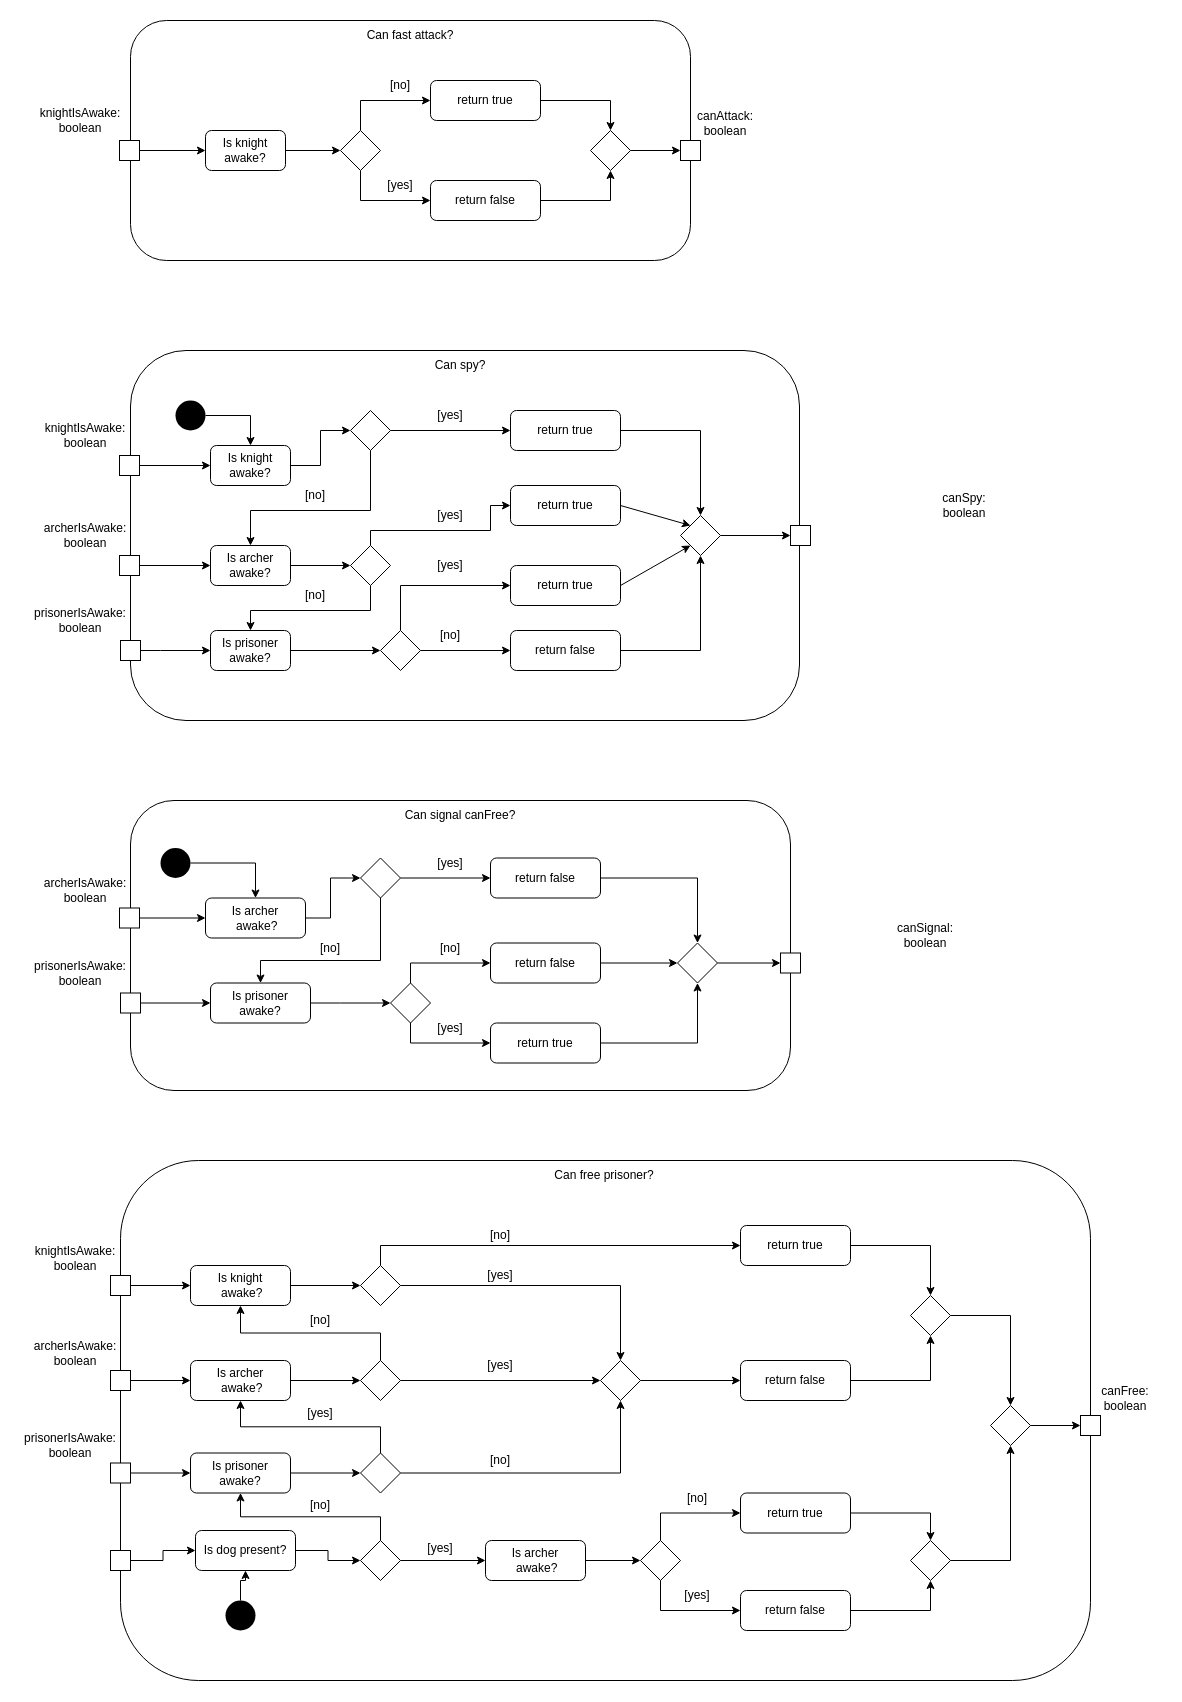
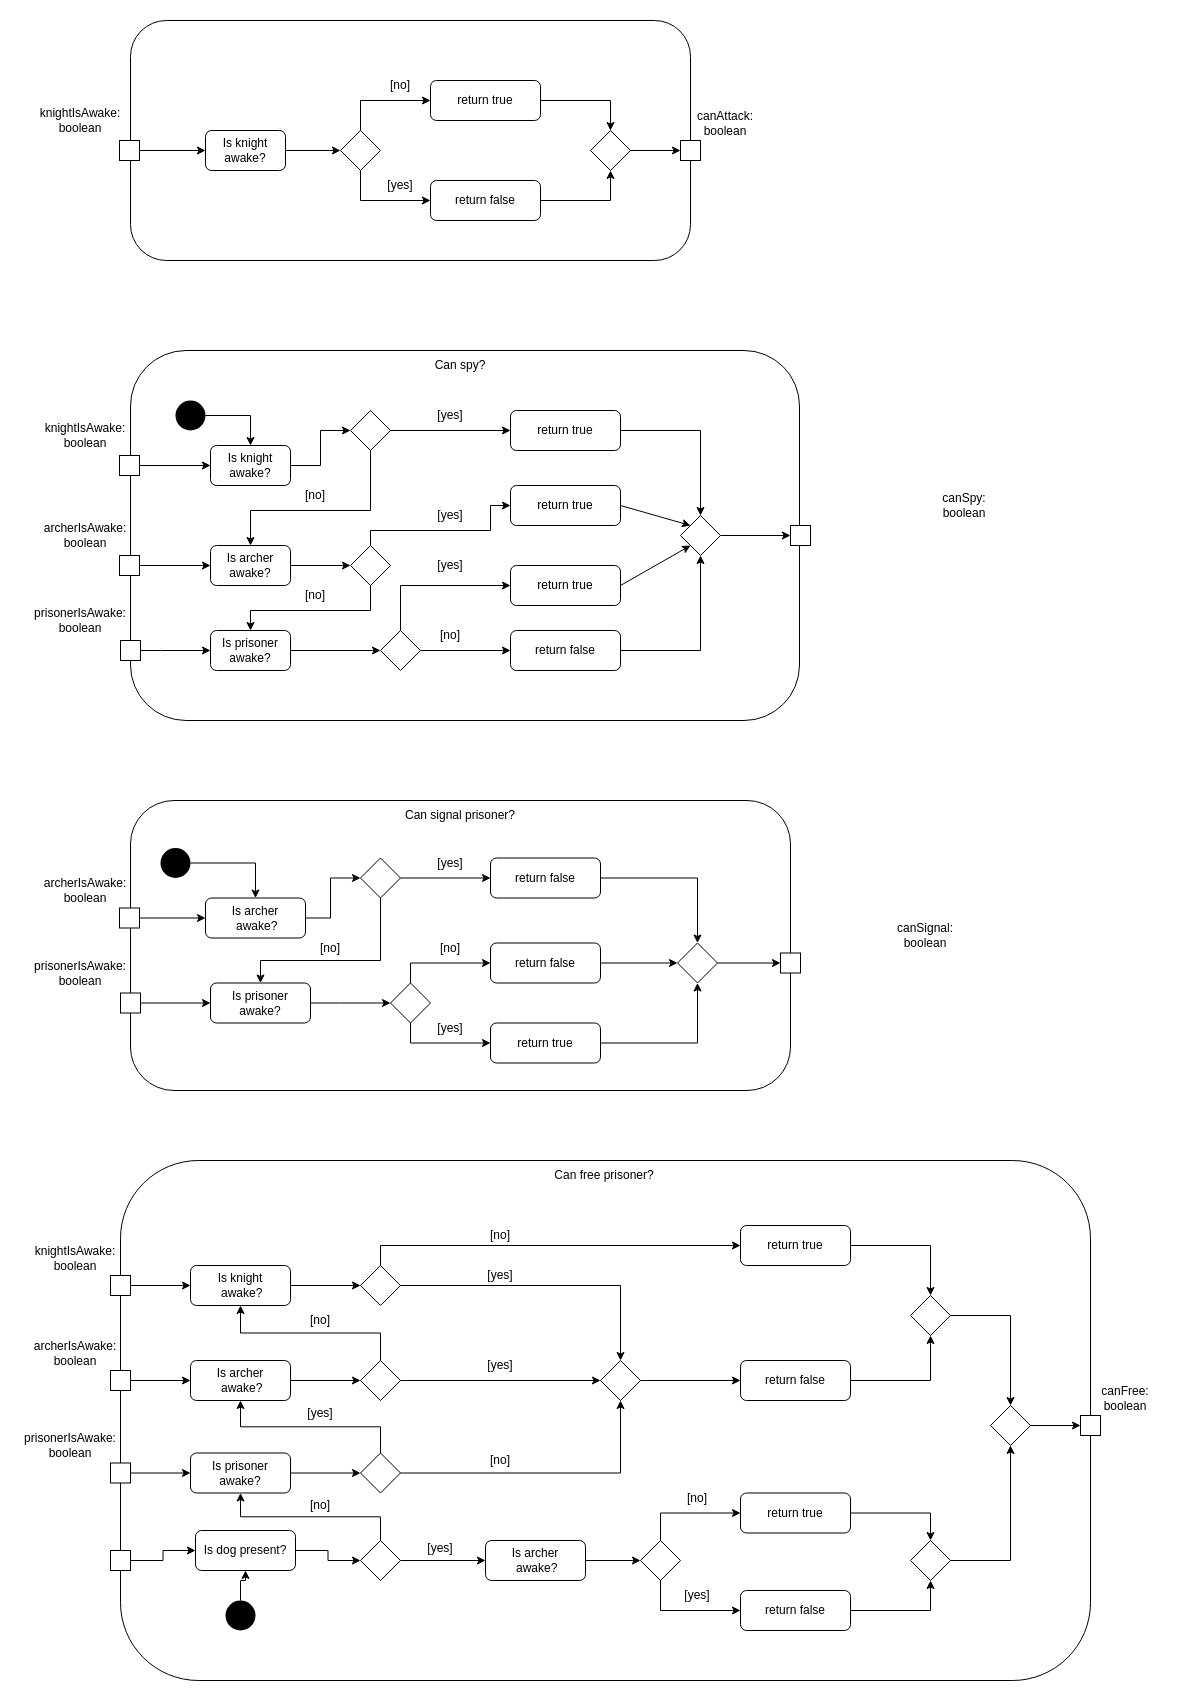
(411, 36) -> none
(461, 816) -> (461, 816)
